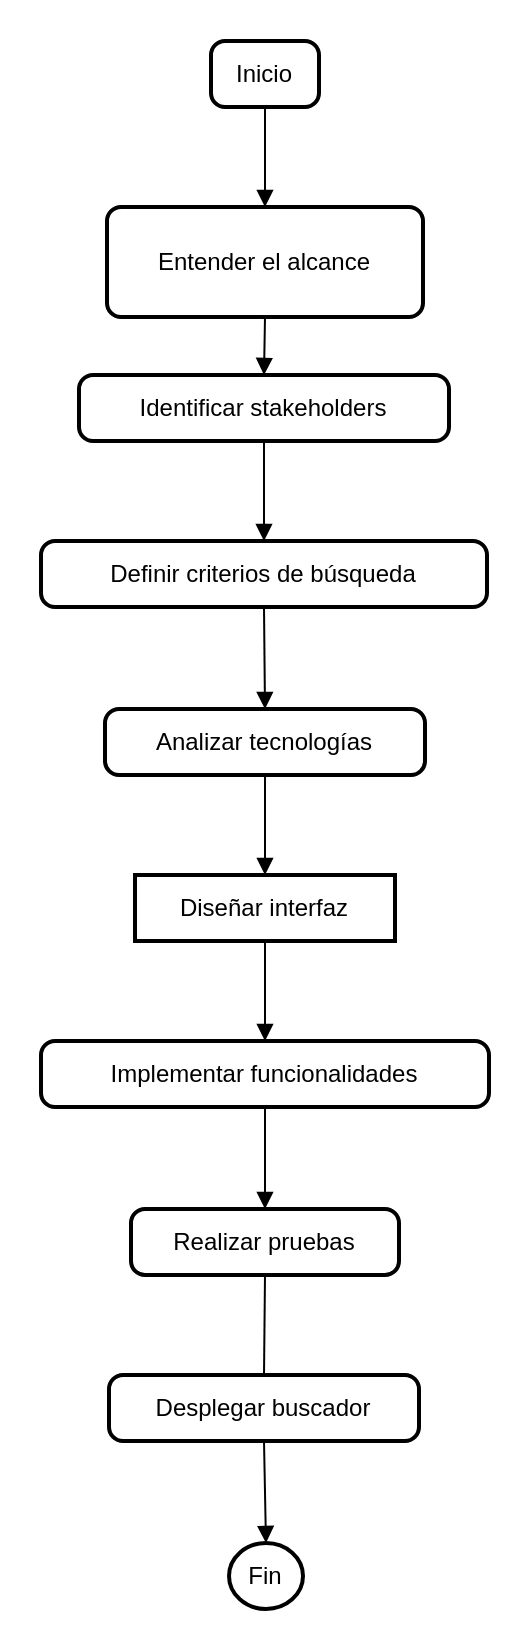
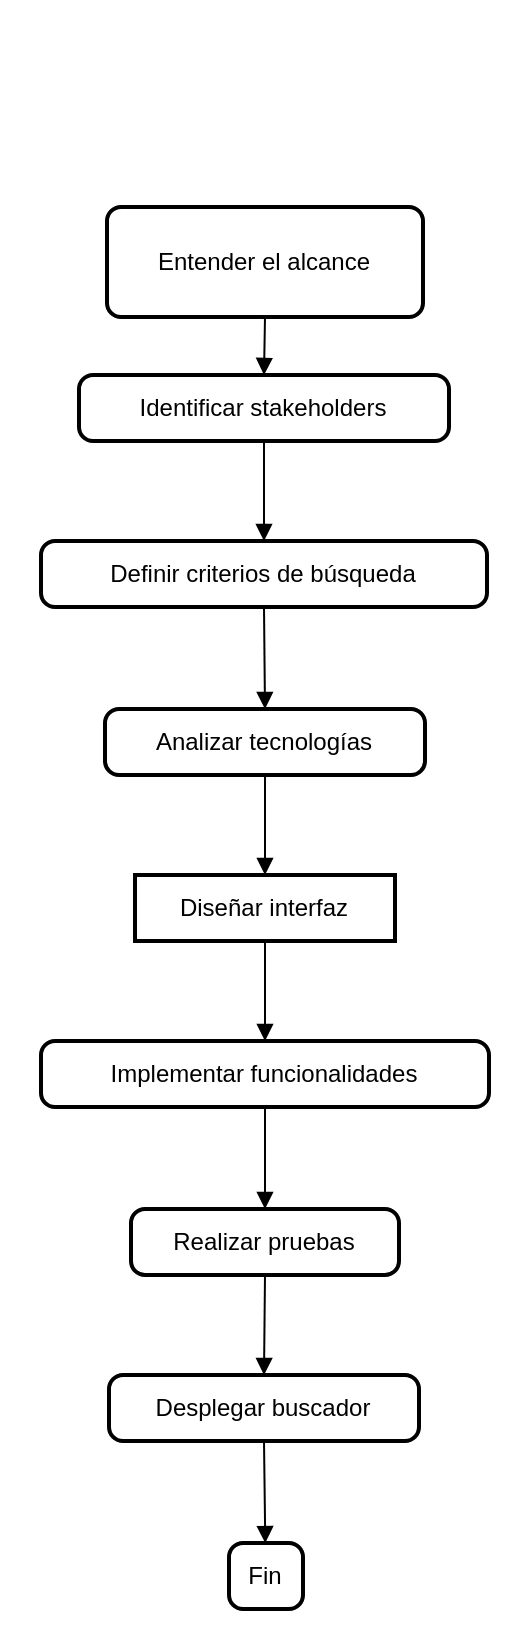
(265, 74) -> none
(265, 149) -> none
(264, 1364) -> (264, 1357)
(266, 1576) -> (266, 1576)
